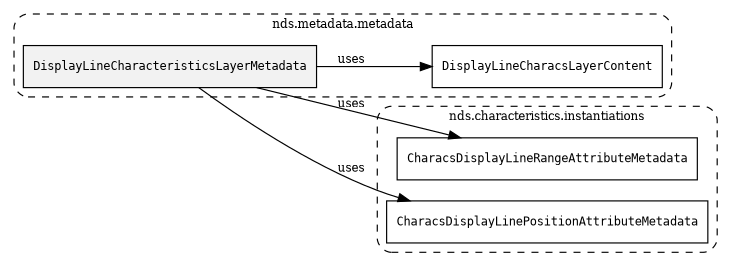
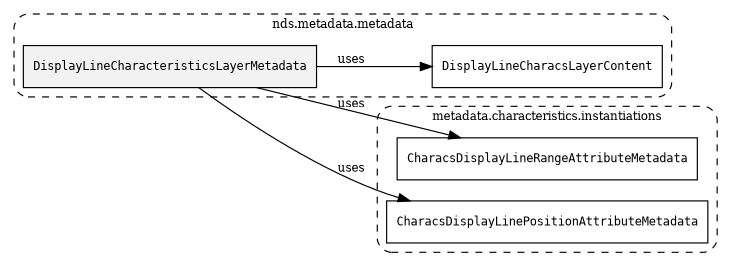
(547, 117) -> (547, 117)
